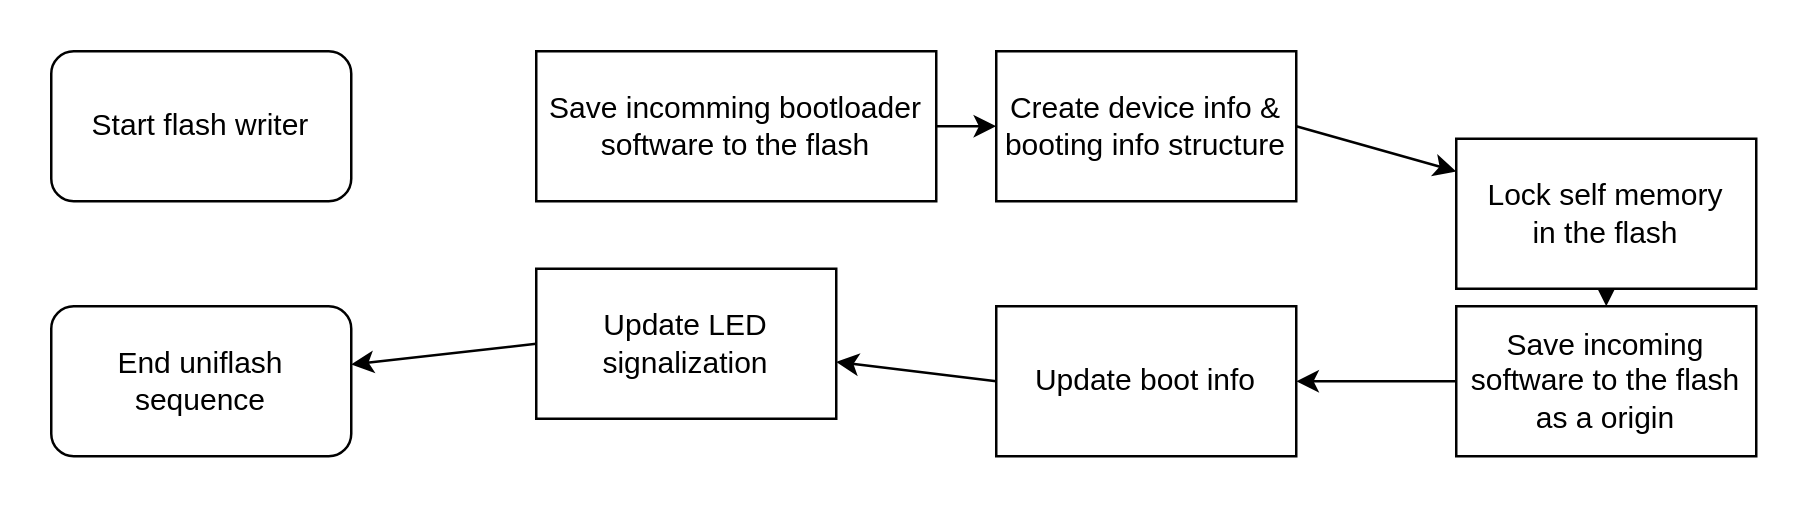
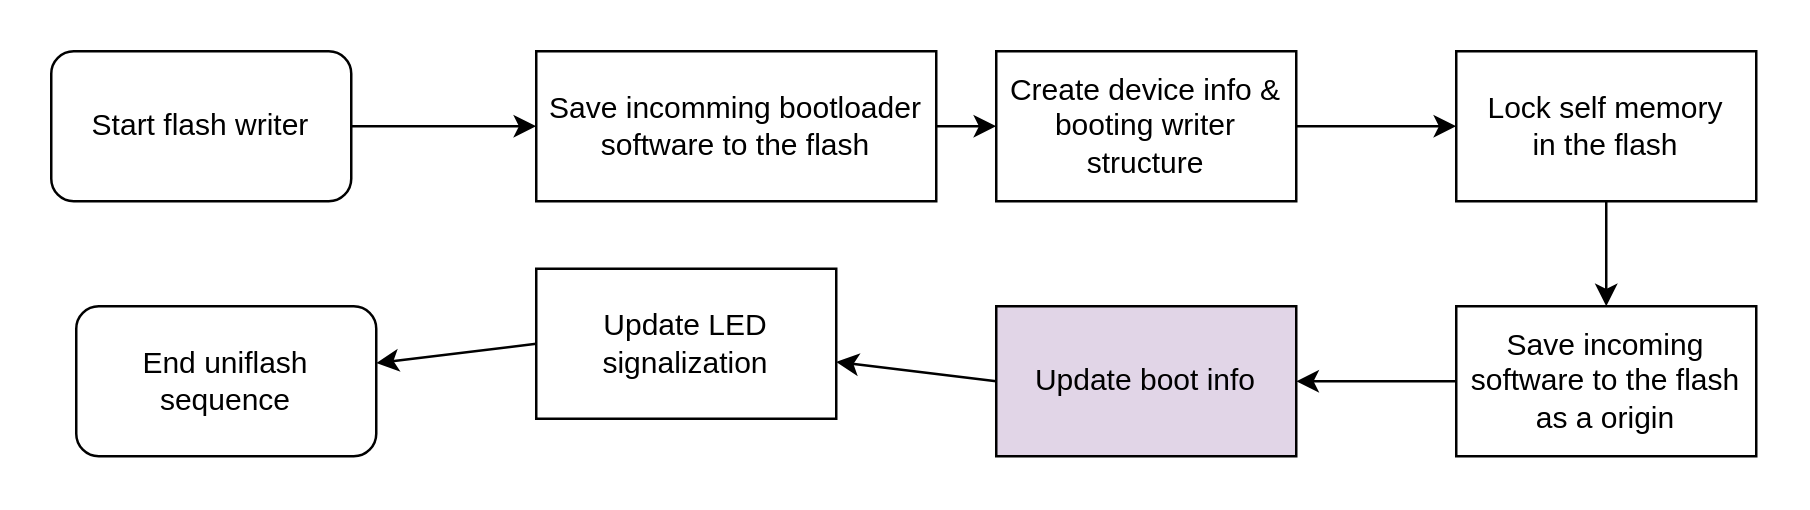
none -> (435, 126)
(1146, 126) -> (1146, 126)
(1606, 214) -> (1606, 126)
(201, 381) -> (226, 381)
(1146, 381) -> (1146, 381)
